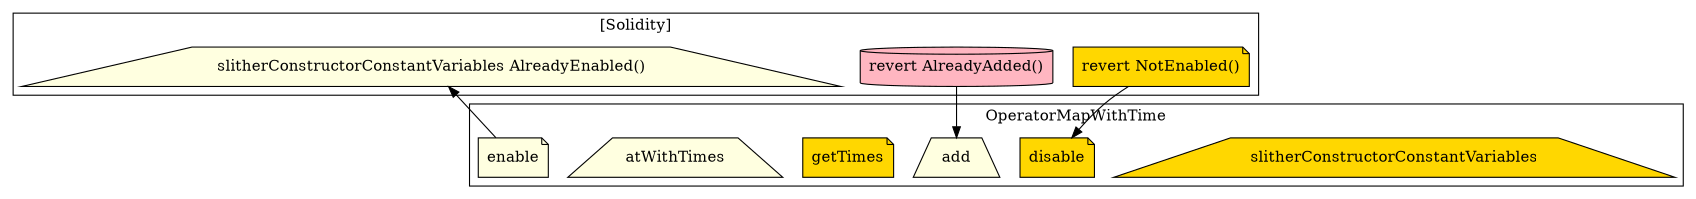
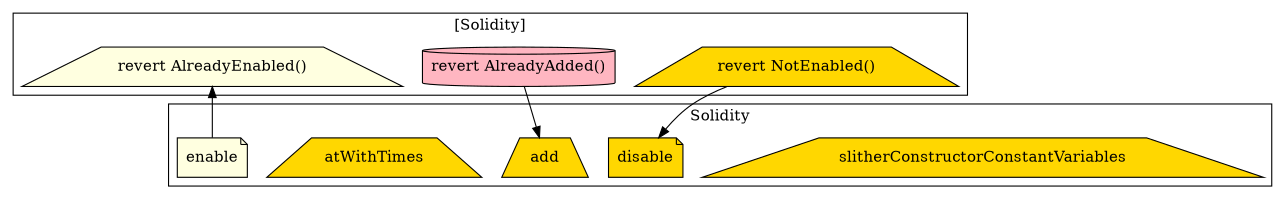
(431, 67) -> (212, 67)
(1161, 67) -> (797, 67)
(1076, 117) -> (720, 117)
(675, 158) -> (374, 158)
(848, 158) -> none
(957, 158) -> (545, 158)
